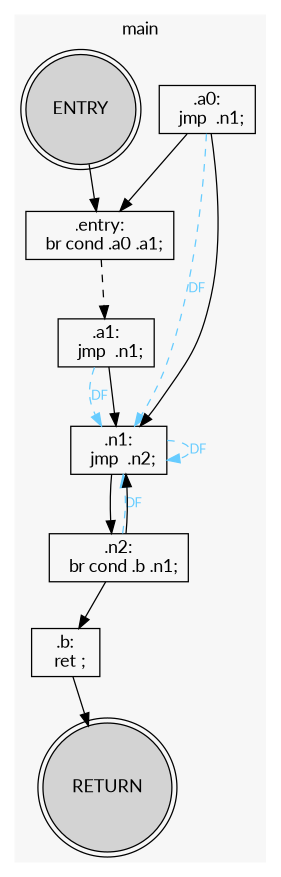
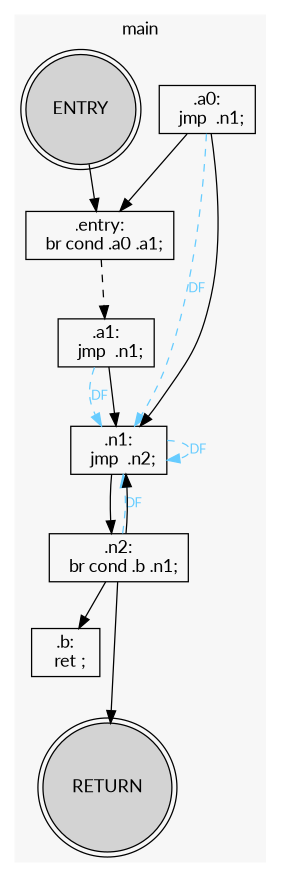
(79, 695) -> (114, 646)
